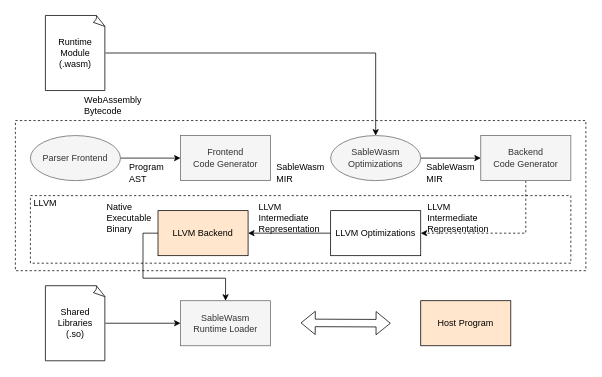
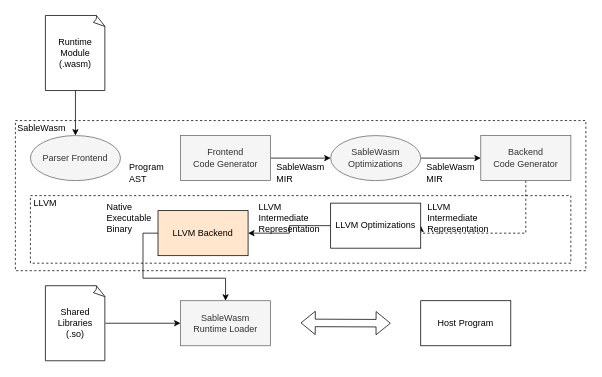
(375, 90) -> (75, 110)
(98, 105) -> none
none -> (42, 128)
(174, 158) -> none
none -> (324, 158)
(375, 233) -> (375, 225)
(465, 323) -> (465, 323)
